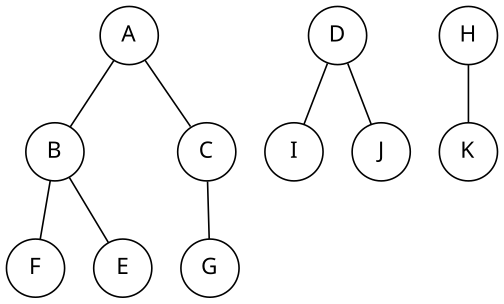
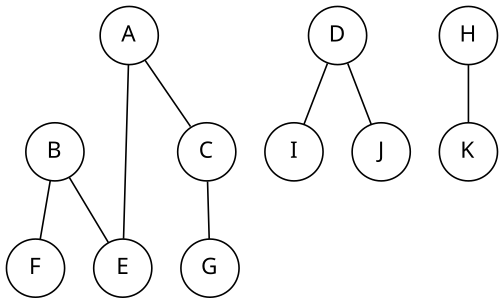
(92, 94) -> (126, 152)
